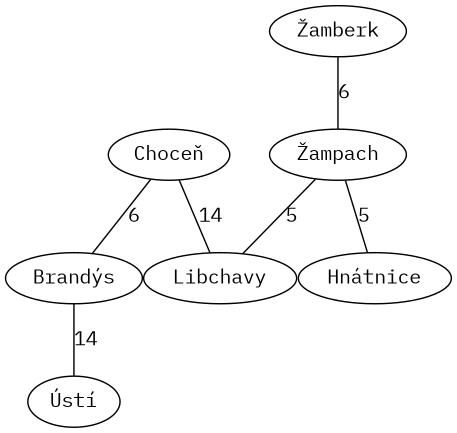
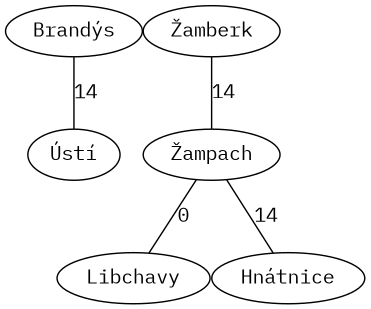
(344, 93) -> (224, 93)
(169, 155) -> none
(292, 216) -> (184, 216)
(364, 216) -> (266, 216)
